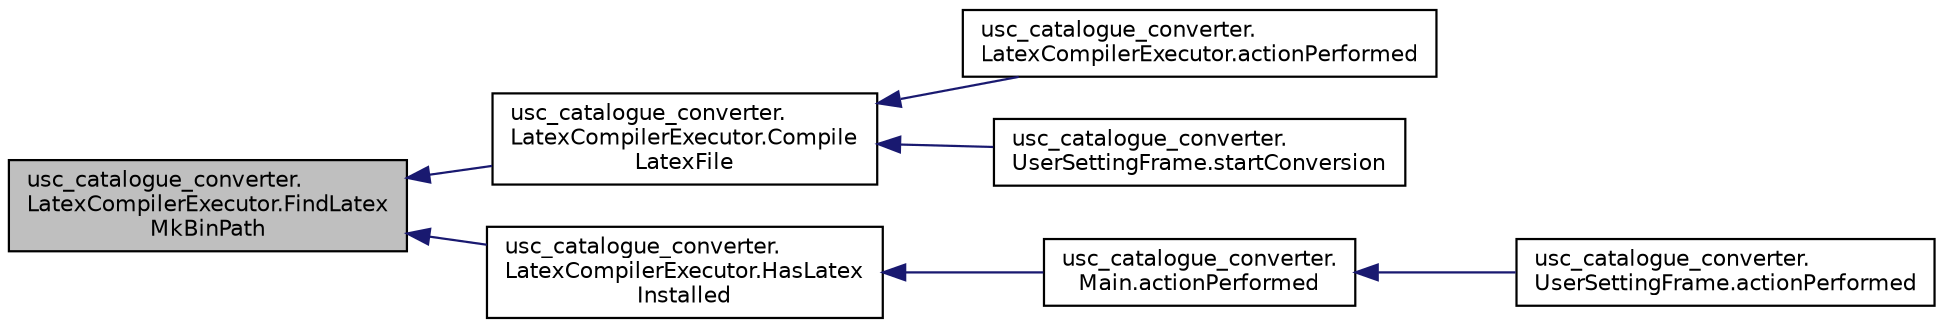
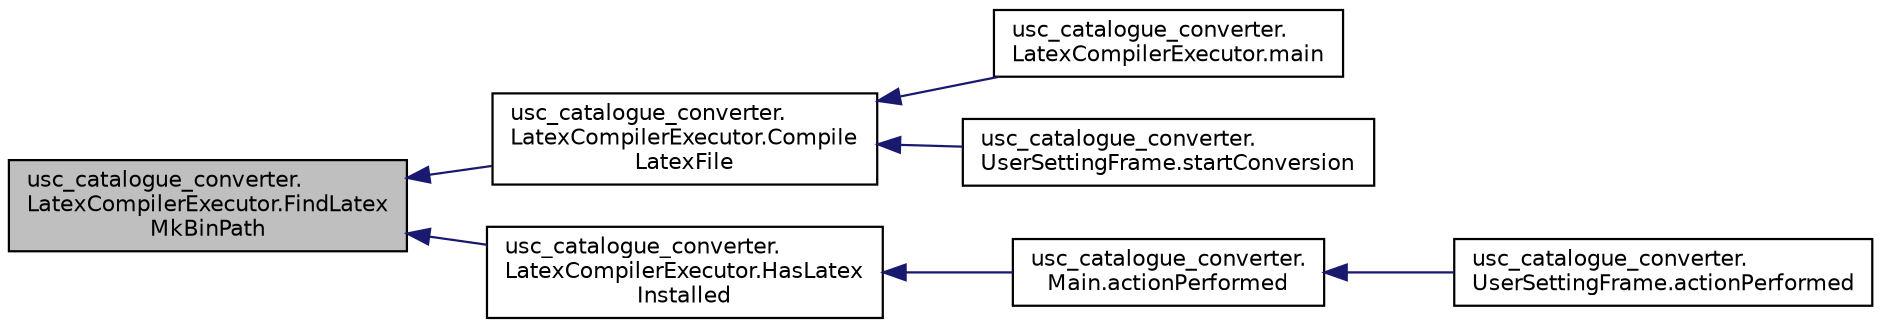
(1200, 43) -> (1169, 43)
